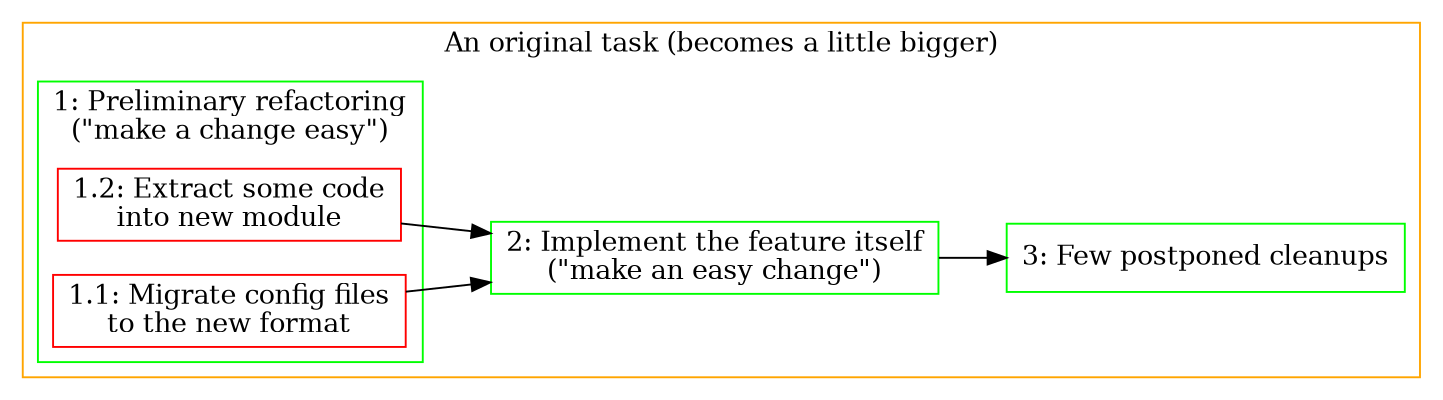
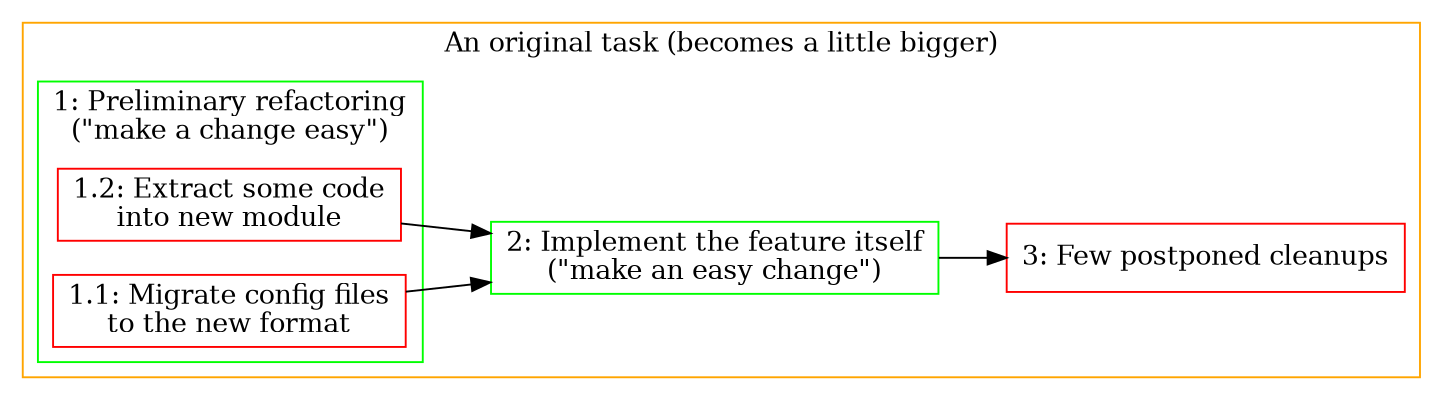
(1206, 258) -> (1206, 258)
